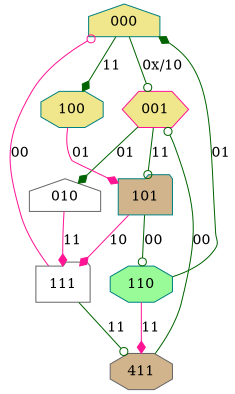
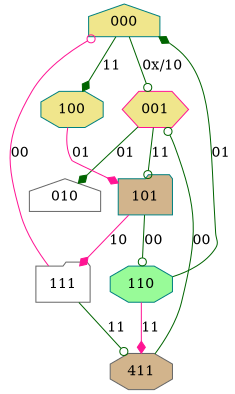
(63, 233) -> none
